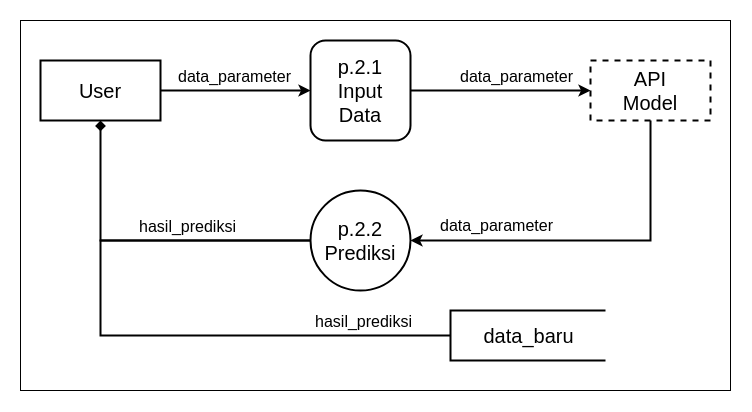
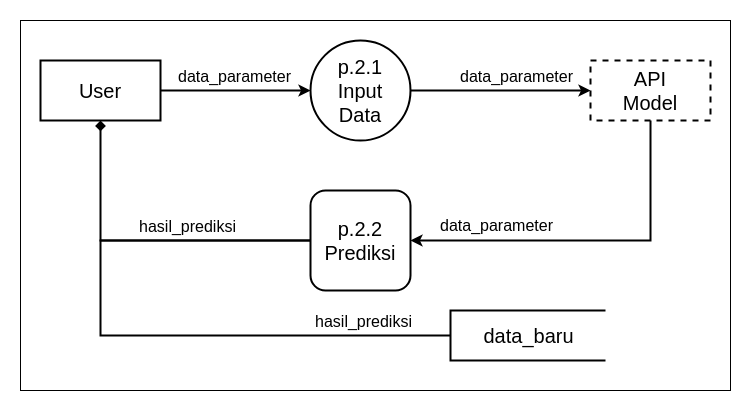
(361, 91) -> (361, 91)
(361, 241) -> (361, 241)
